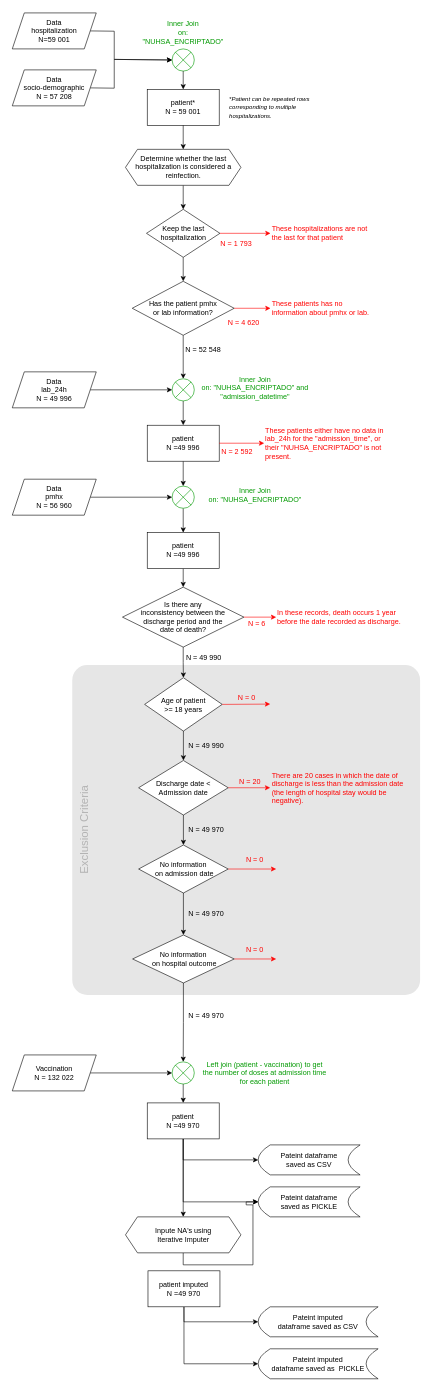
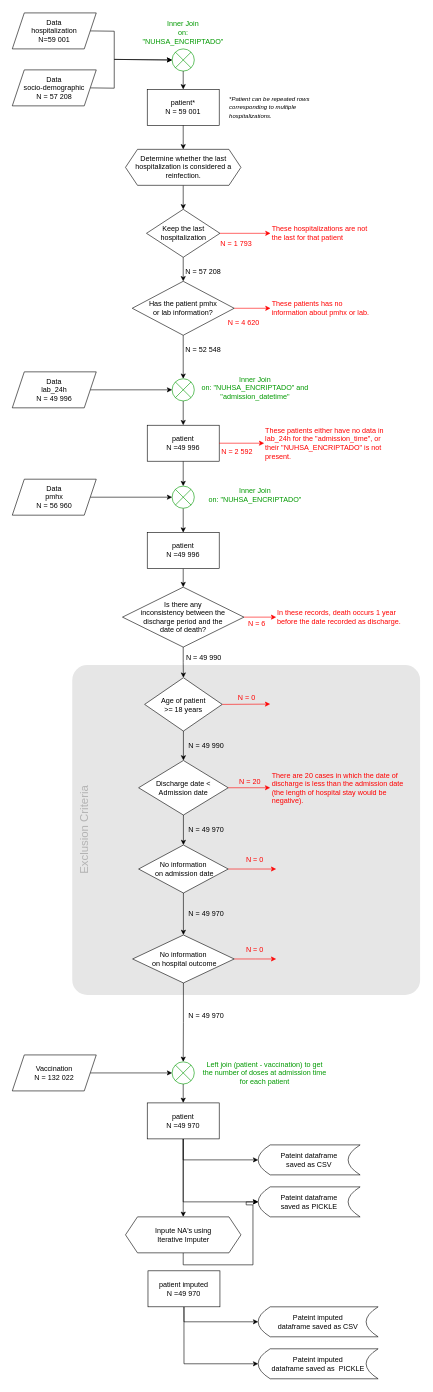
none -> (204, 272)
